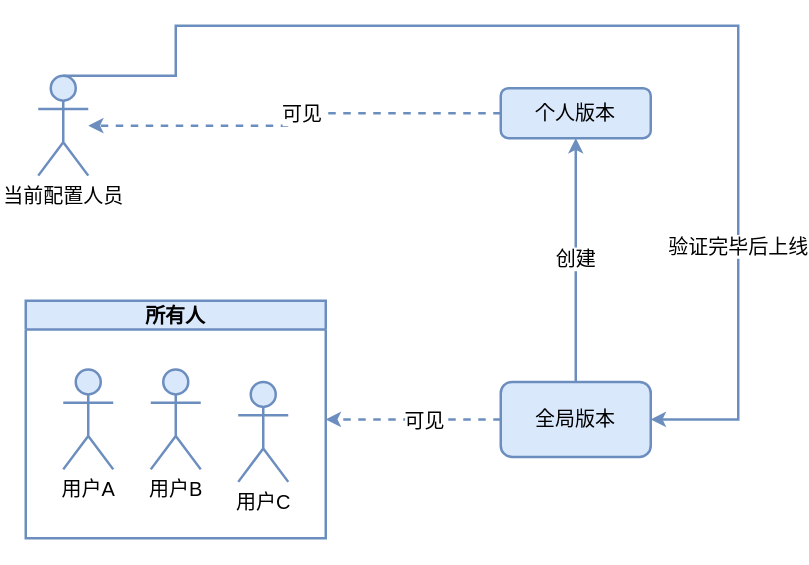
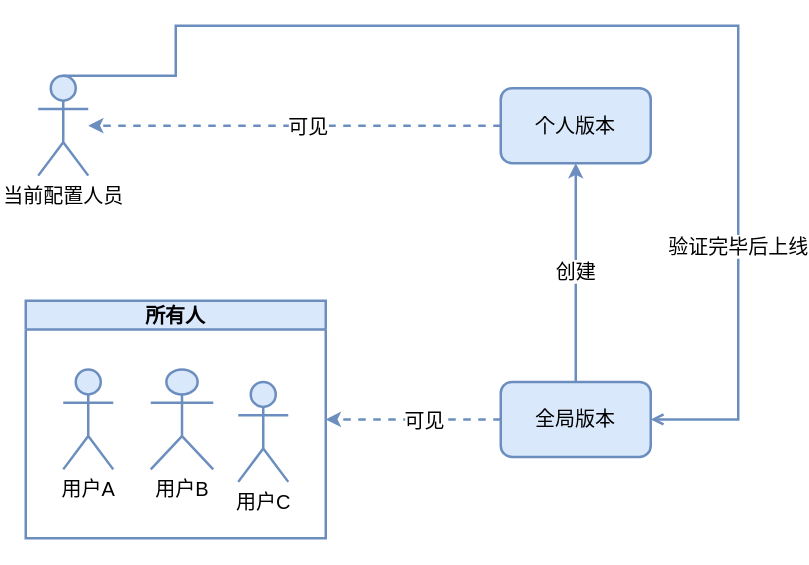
(576, 113) -> (576, 126)
(176, 419) -> (182, 419)
(663, 419) -> (662, 419)
